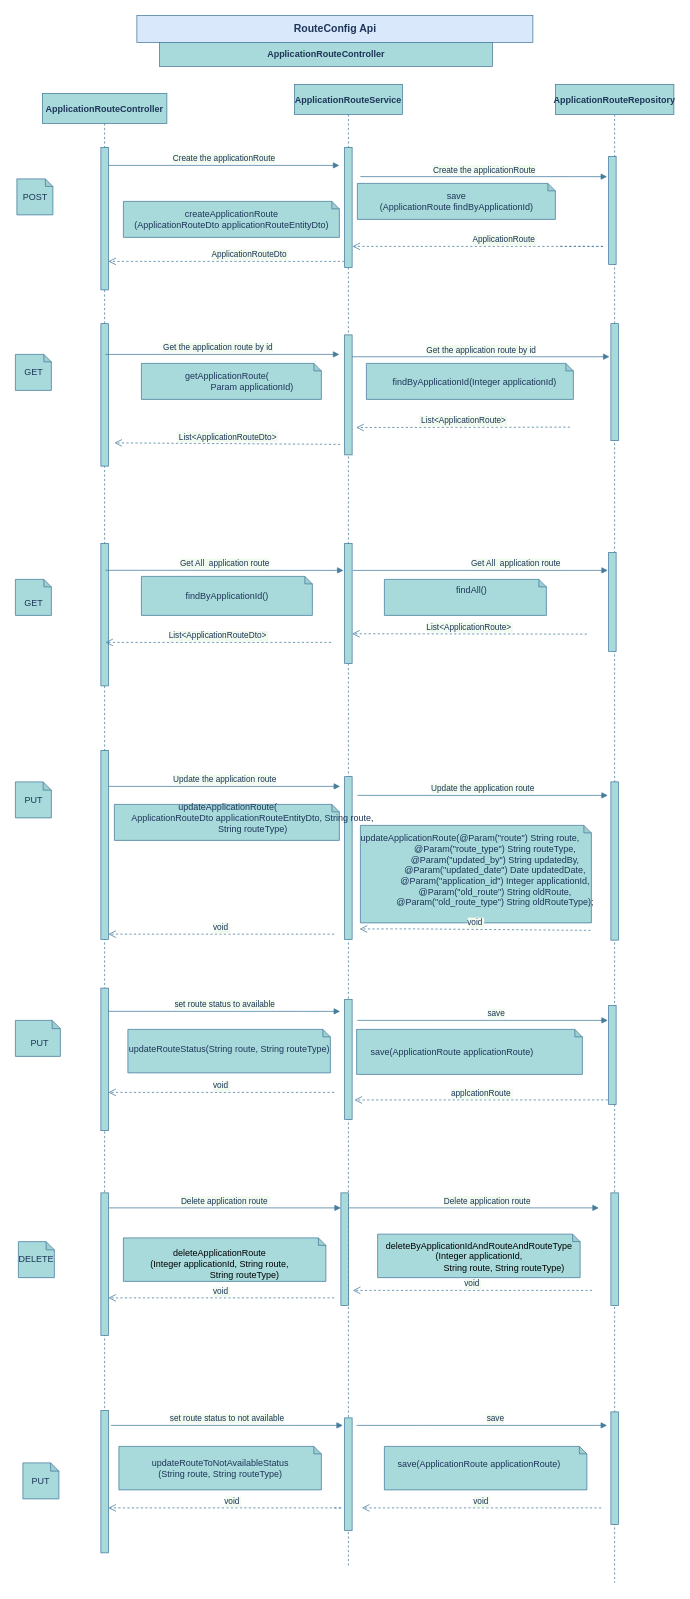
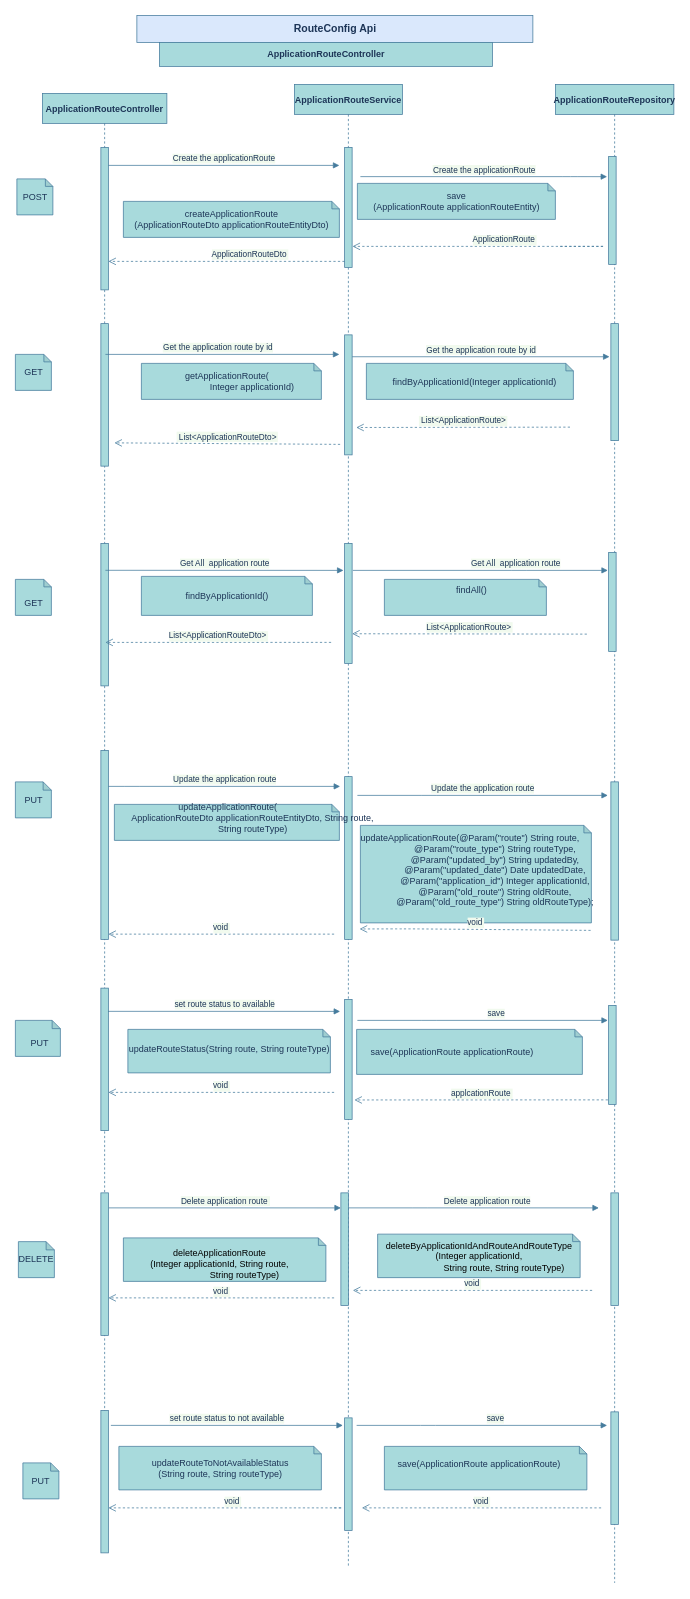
(457, 201) -> (457, 201)
(227, 381) -> (227, 381)
